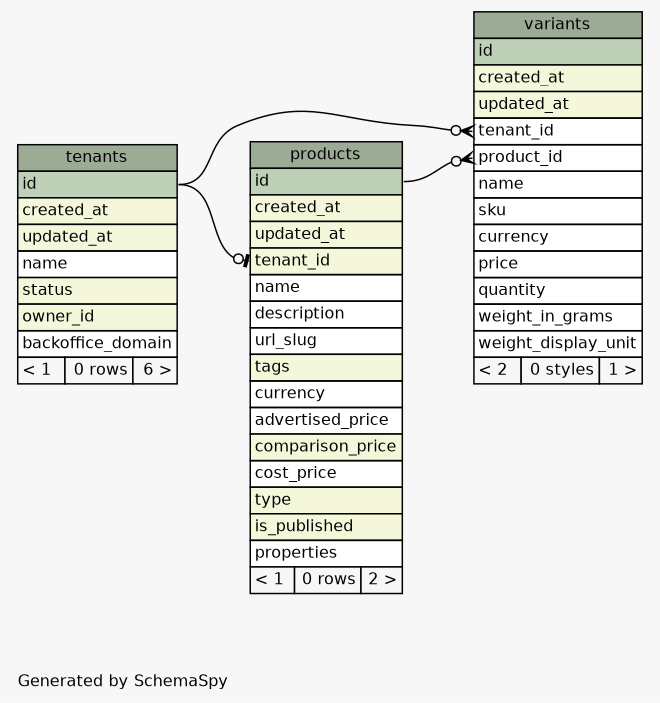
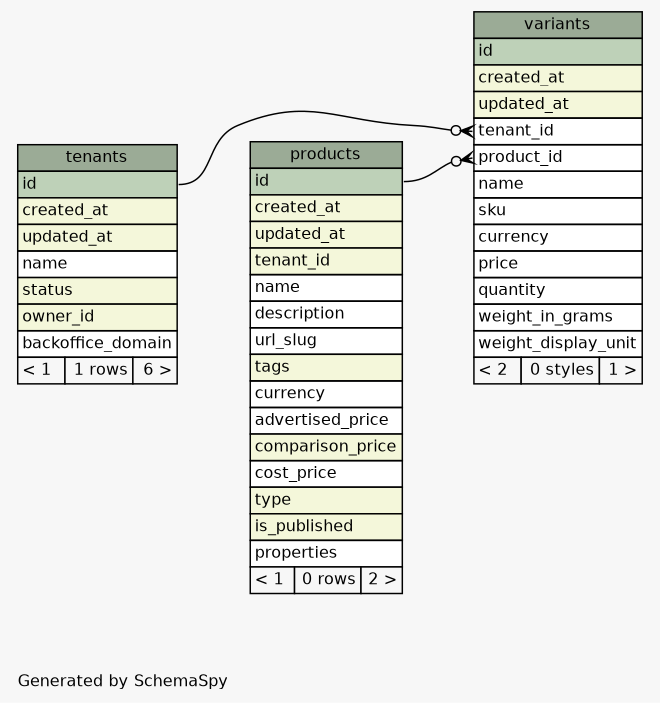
(211, 215) -> none
(101, 370) -> (101, 370)
